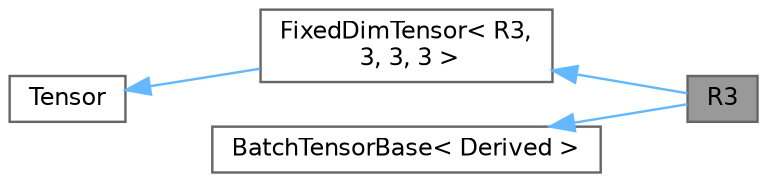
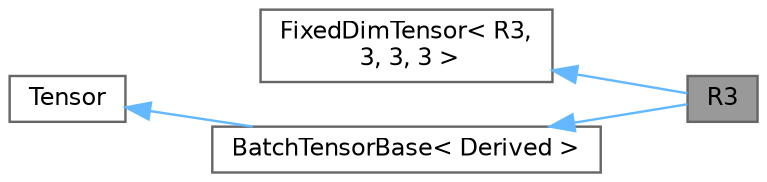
(205, 77) -> (202, 119)
